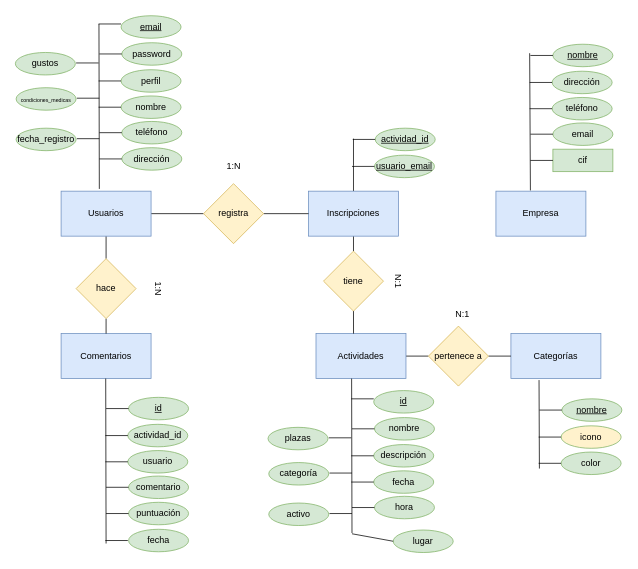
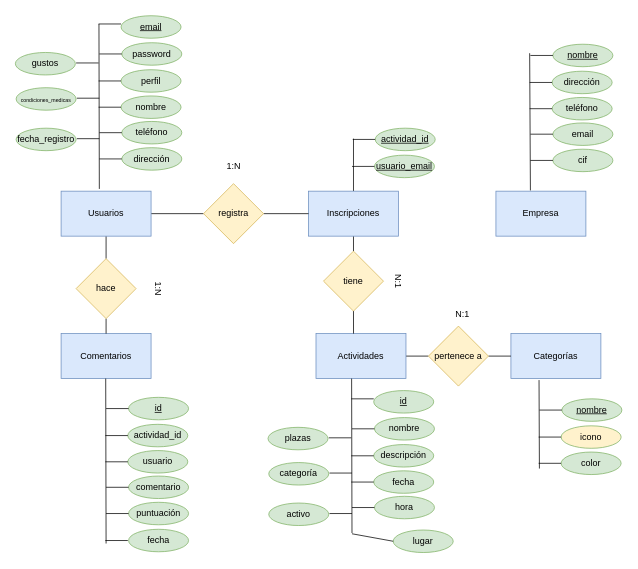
(583, 160) -> (583, 160)
